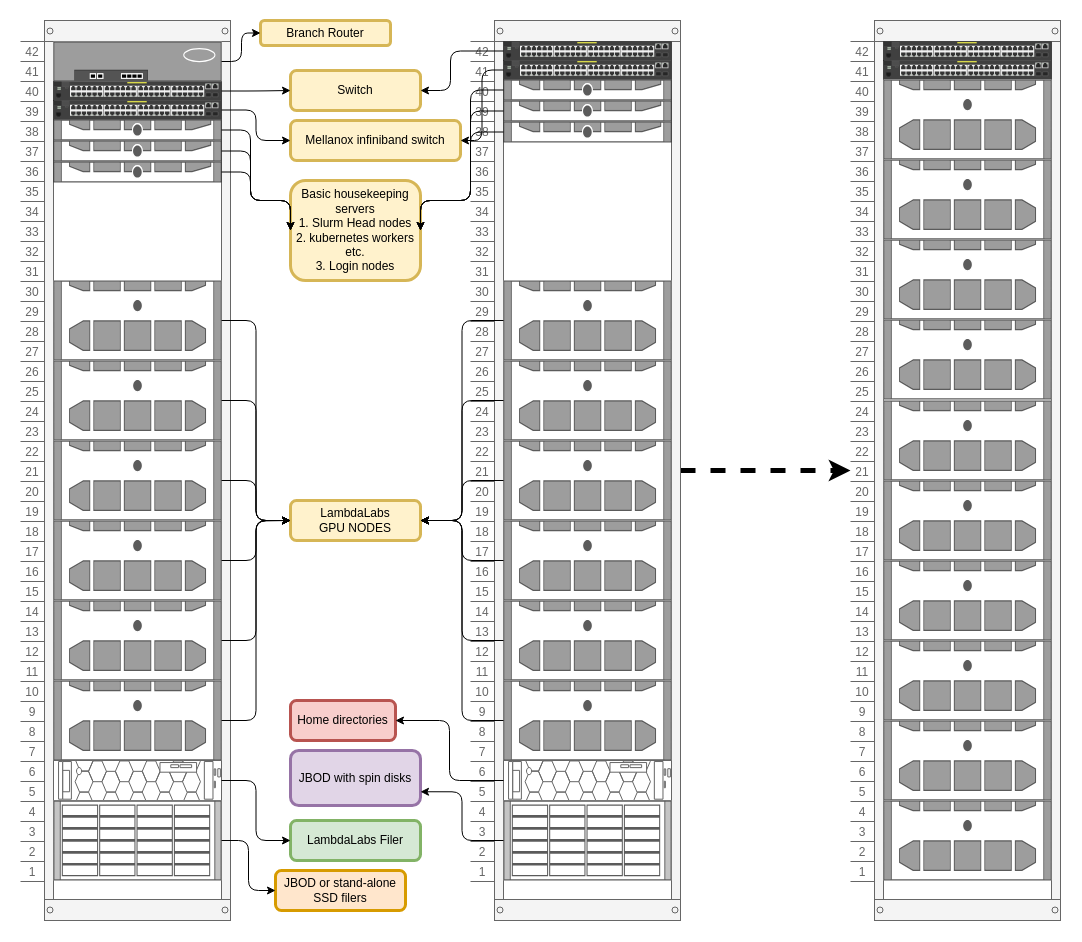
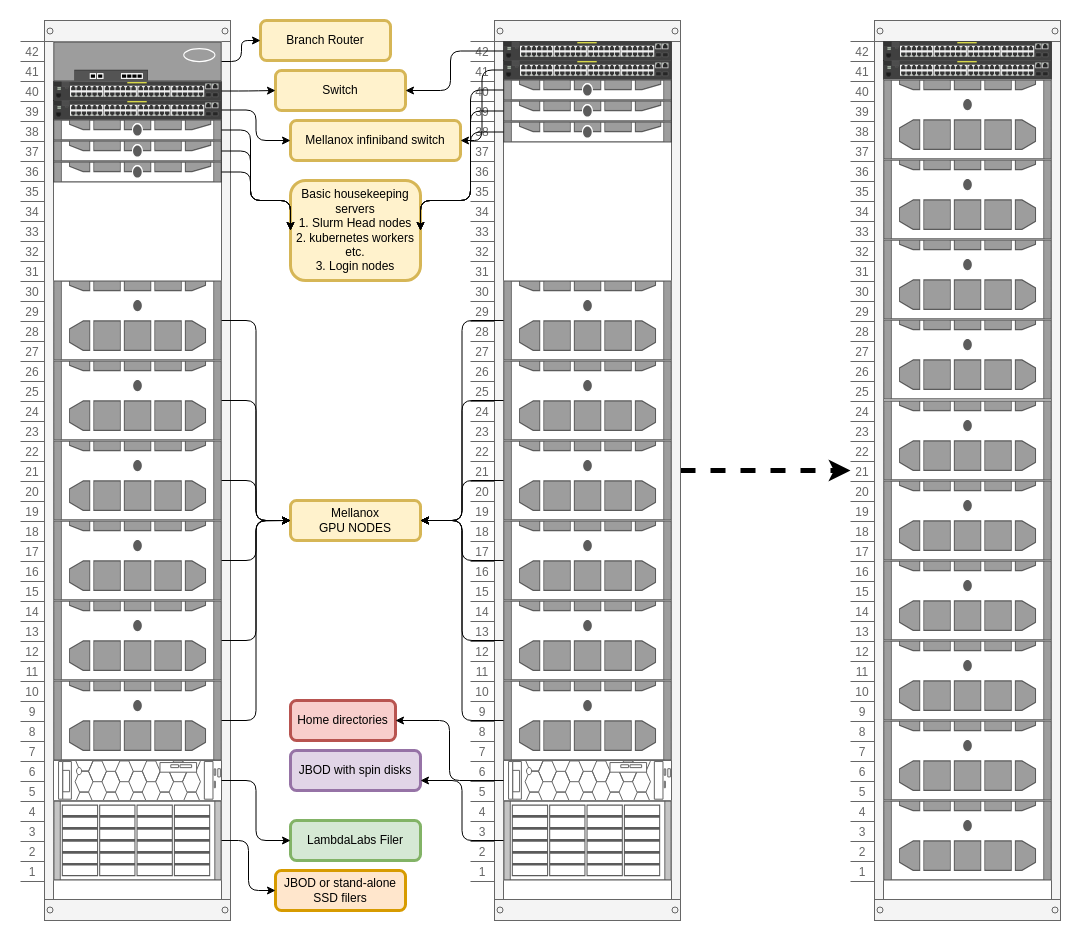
(326, 33) -> (326, 41)
(356, 91) -> (341, 91)
(356, 521) -> (356, 521)
(356, 778) -> (356, 771)
